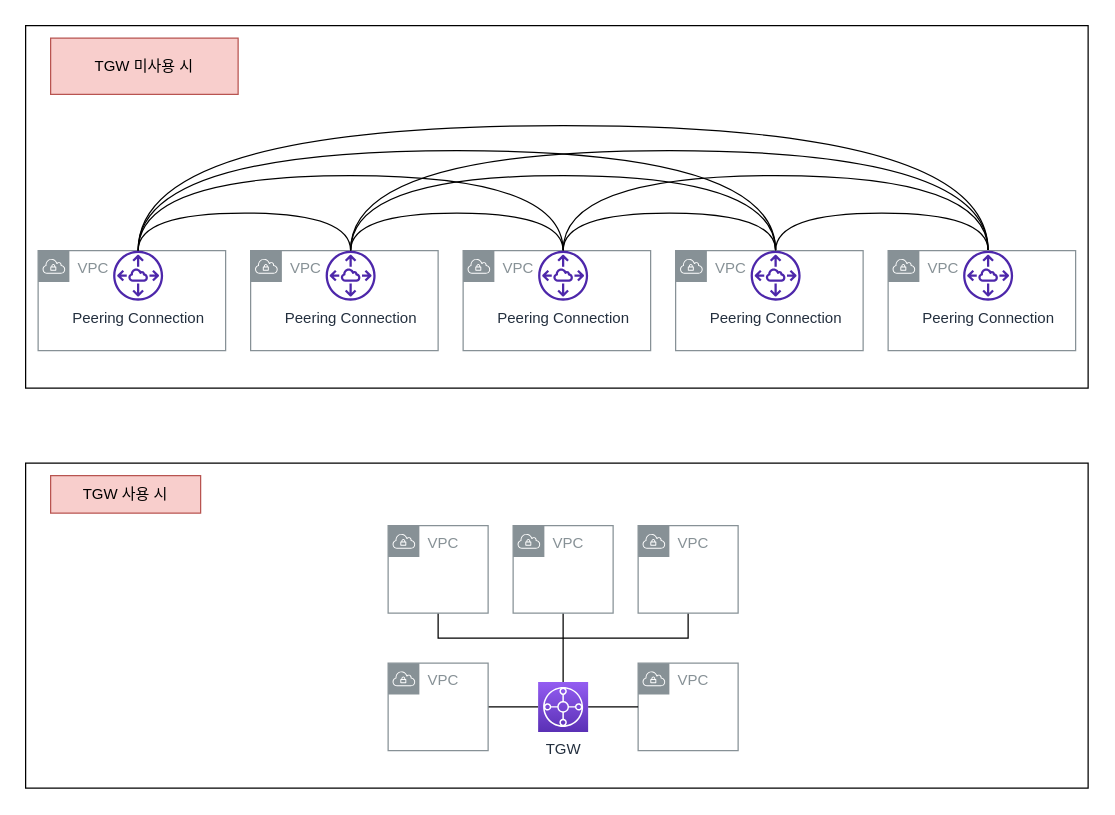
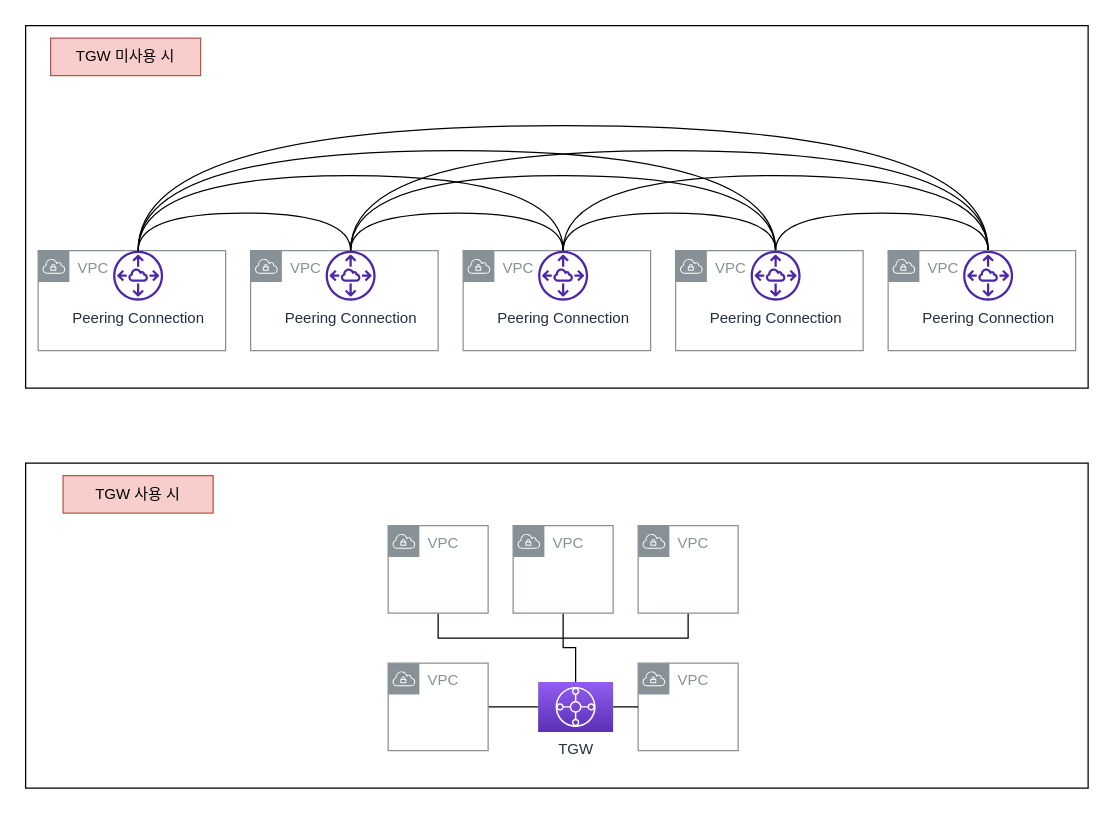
(144, 66) -> (126, 57)
(126, 494) -> (138, 494)
(563, 707) -> (576, 707)
